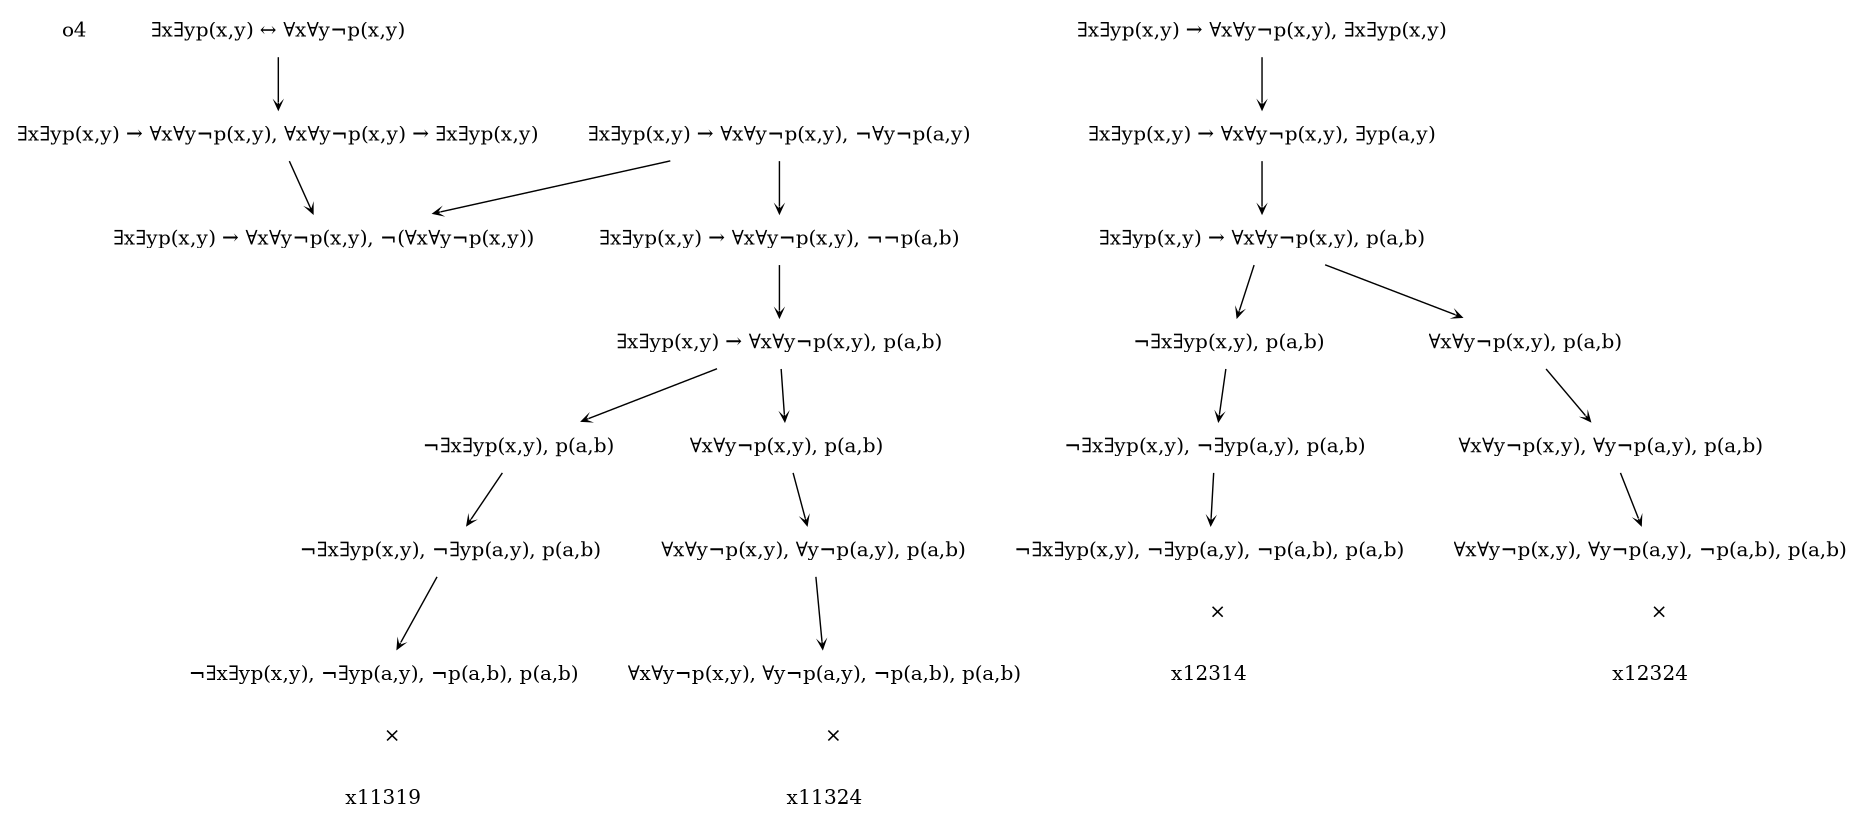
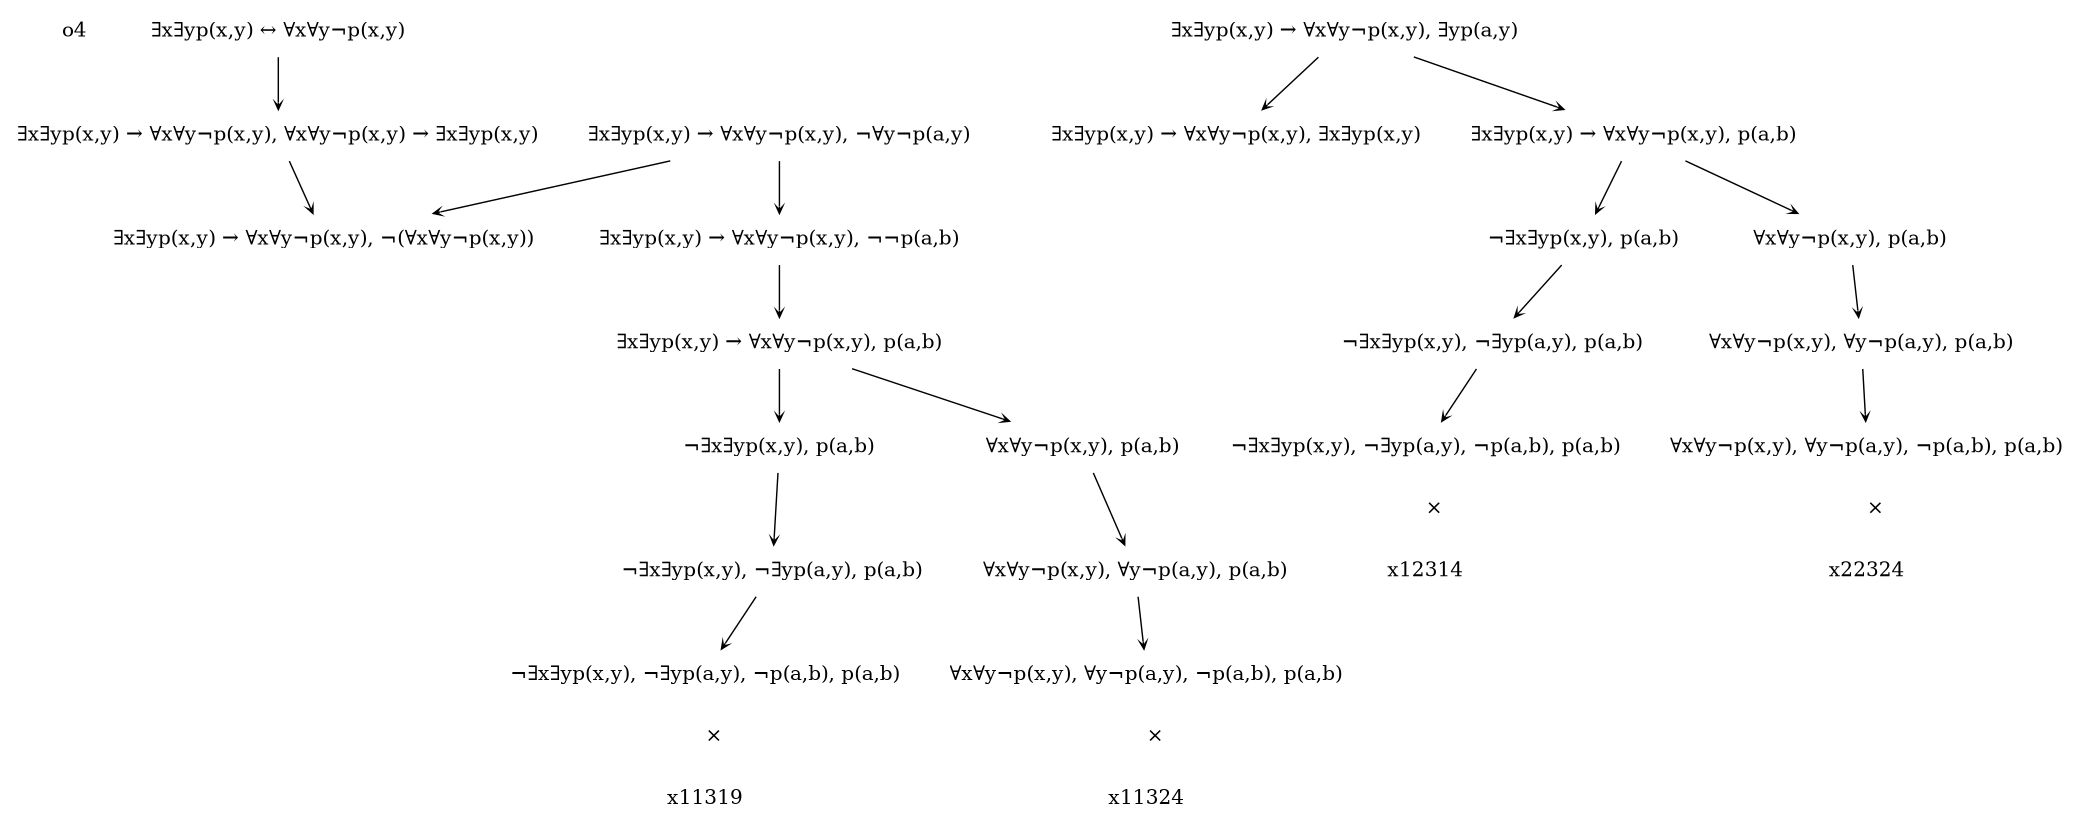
(1262, 80) -> (1293, 81)
(1651, 675) -> (1867, 571)
